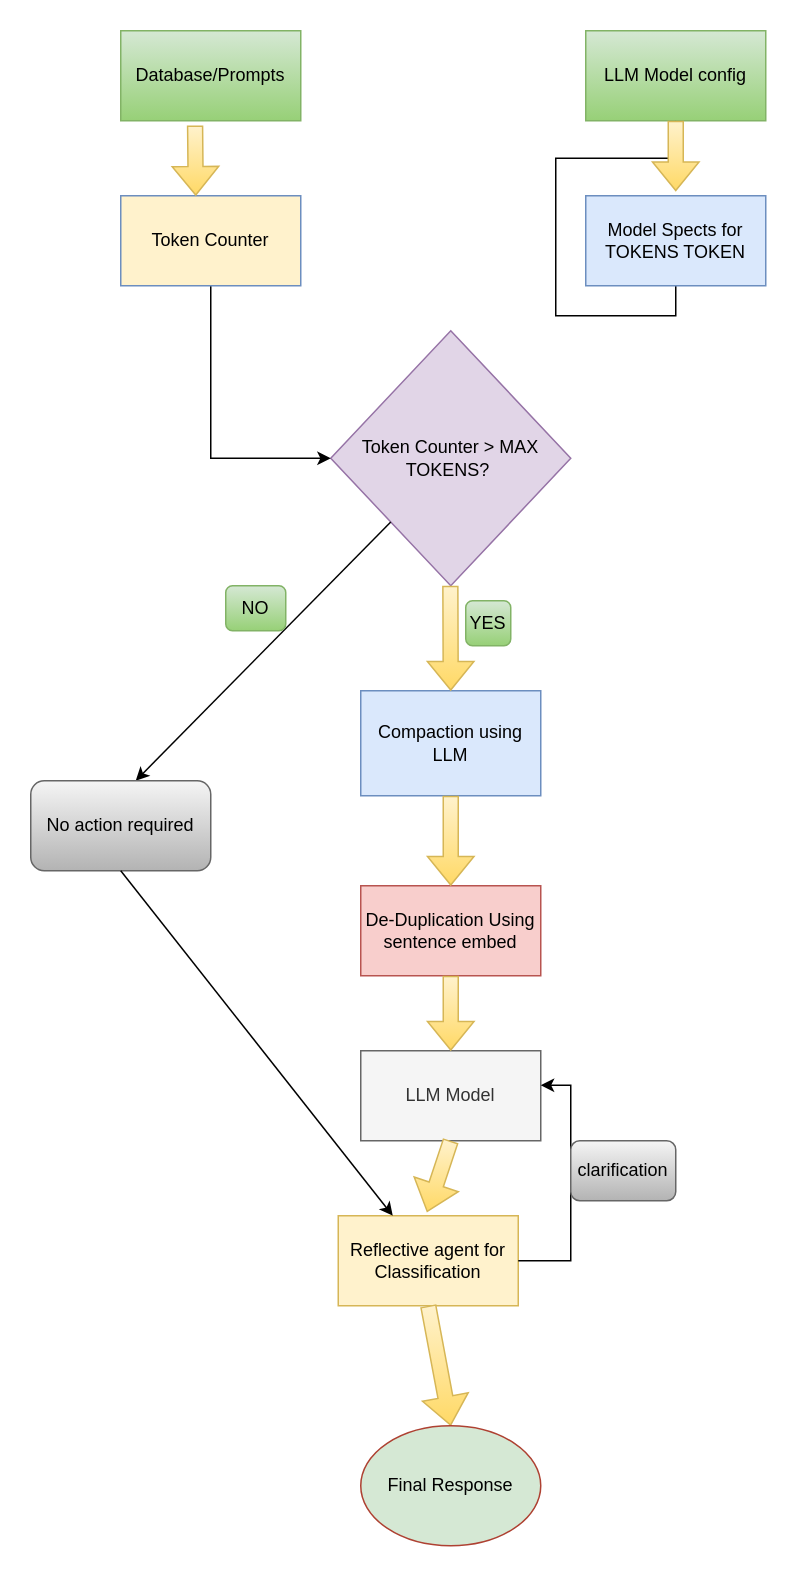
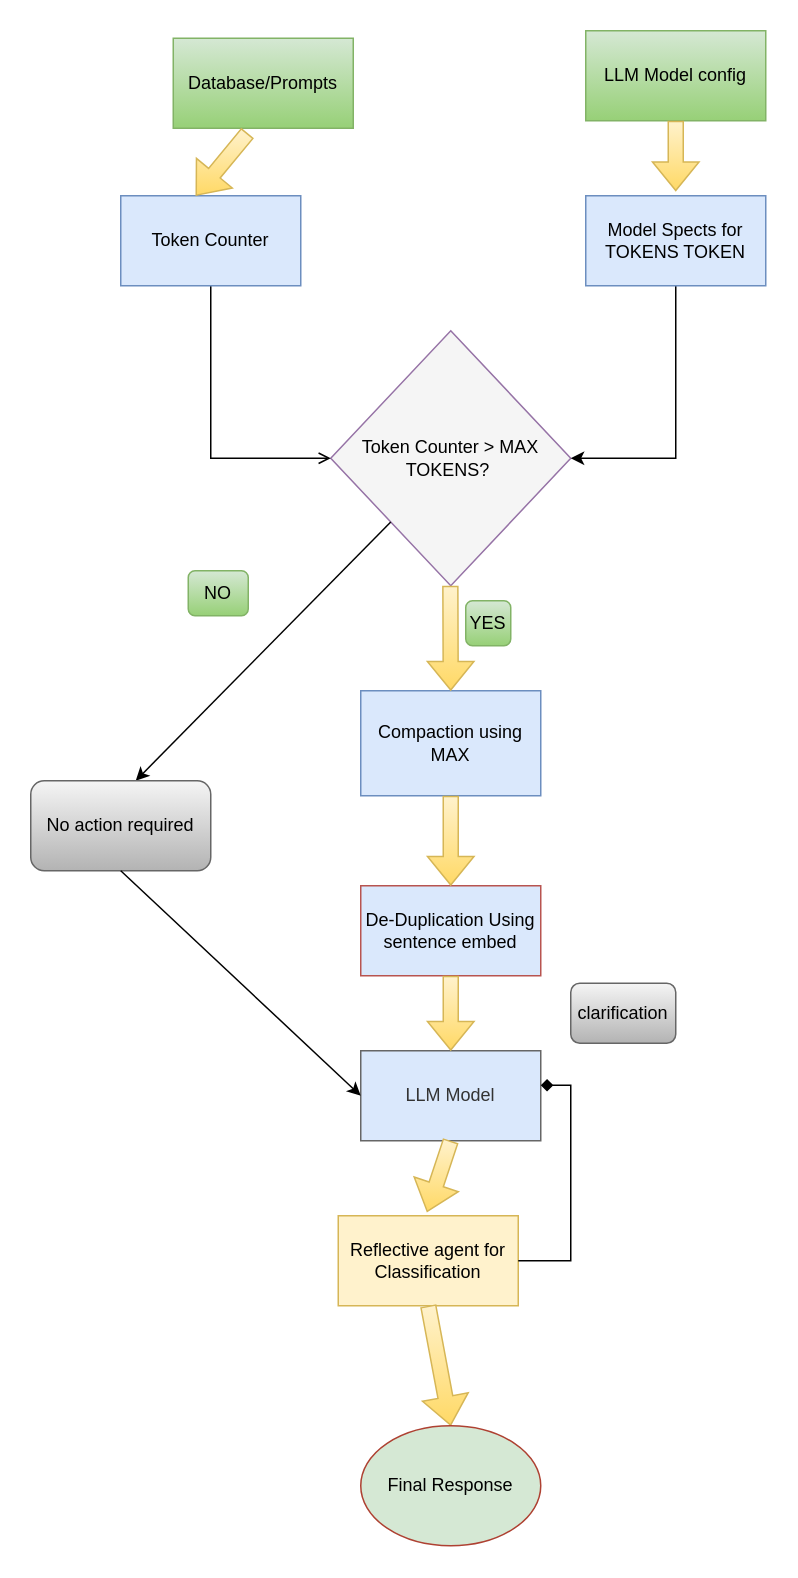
(211, 76) -> (263, 83)
(211, 241) -> (211, 241)
(556, 243) -> (676, 433)
(319, 458) -> (321, 458)
(451, 458) -> (451, 458)
(256, 608) -> (218, 593)
(451, 743) -> (451, 743)
(451, 931) -> (451, 931)
(253, 1039) -> (237, 980)
(552, 1085) -> (553, 1085)
(451, 1096) -> (451, 1096)
(623, 1171) -> (623, 1013)
